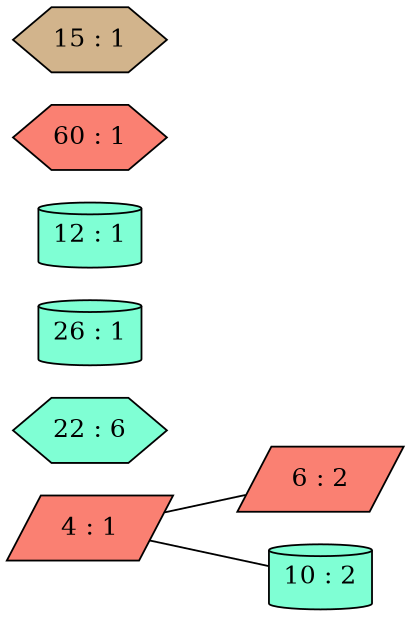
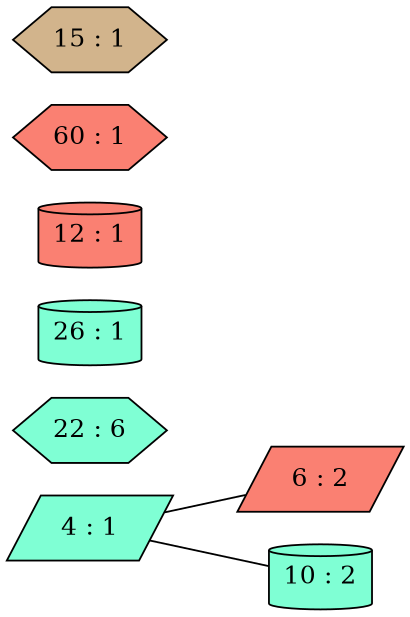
(90, 235) -> (90, 235)
(90, 528) -> (90, 528)
